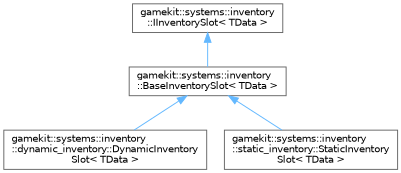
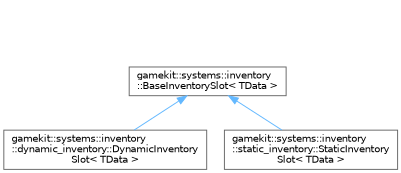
(208, 18) -> none
